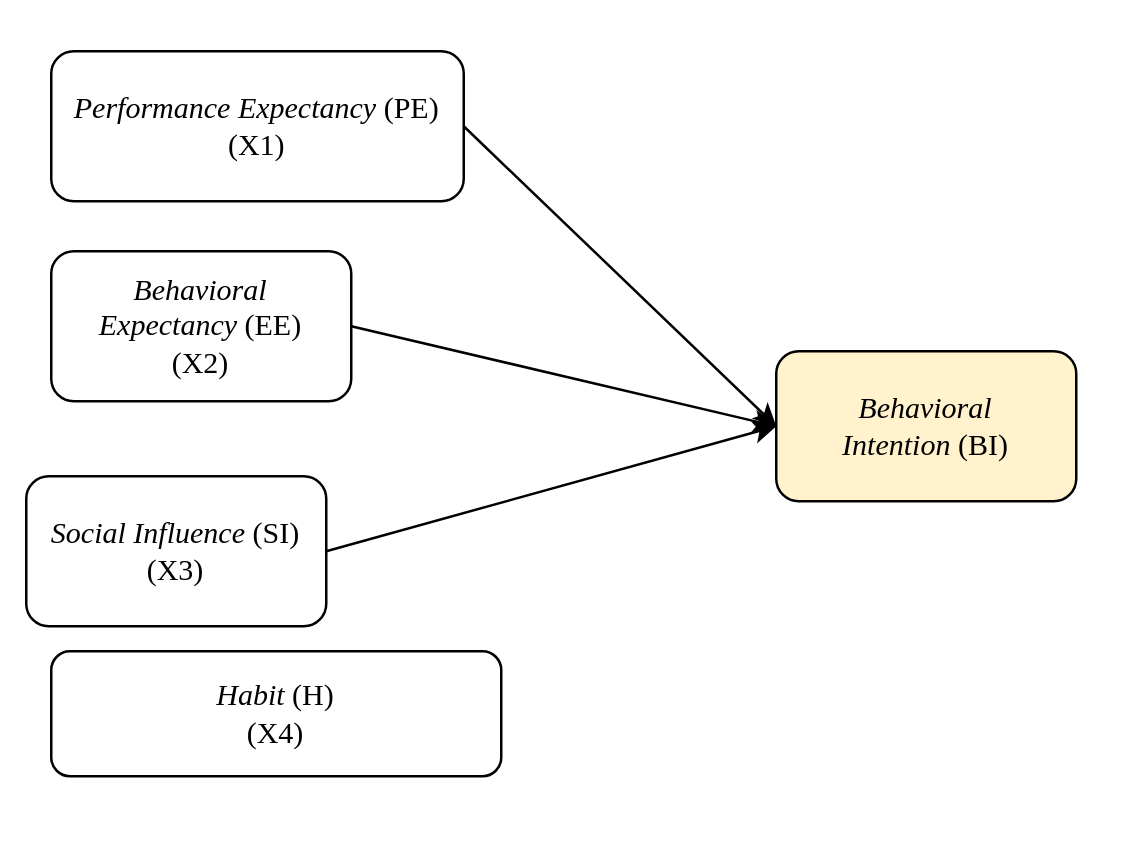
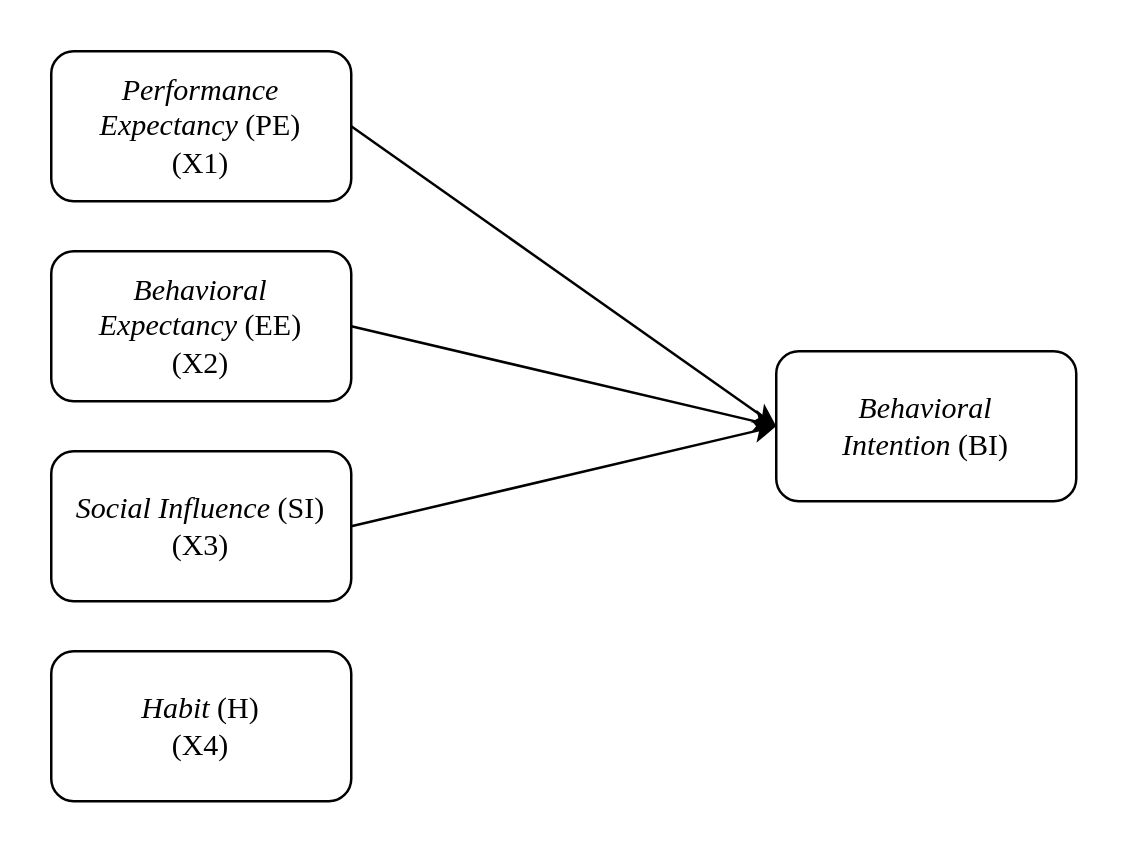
(258, 126) -> (201, 126)
(926, 426) -> (926, 426)
(176, 551) -> (201, 526)
(276, 714) -> (201, 726)
